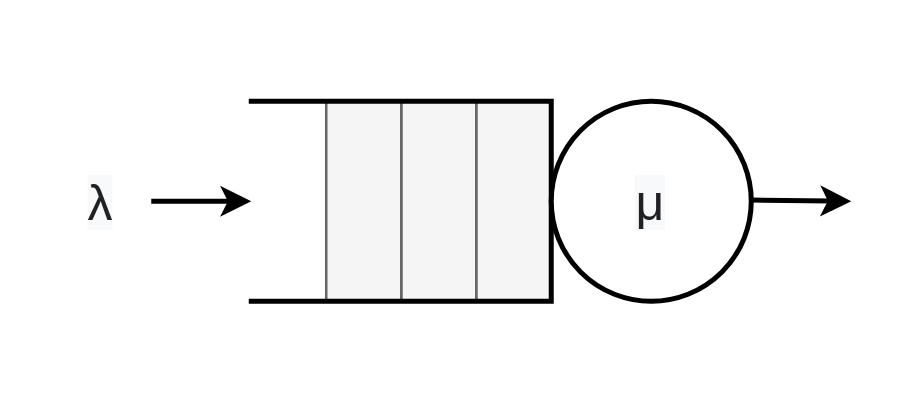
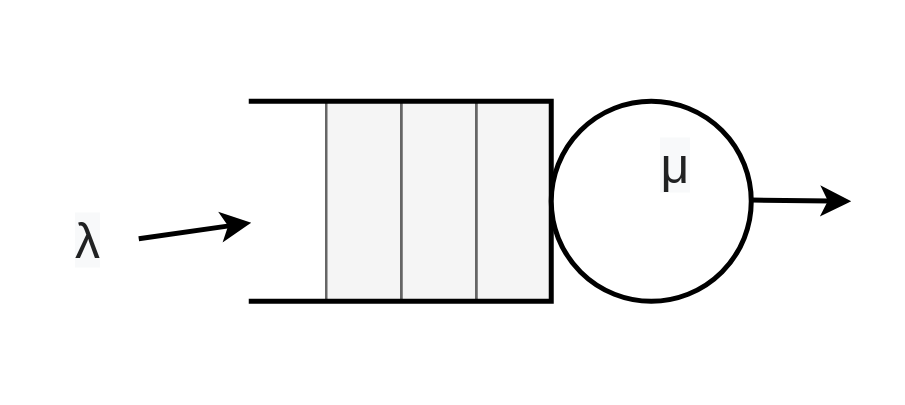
(101, 201) -> (89, 239)
(651, 201) -> (676, 164)
